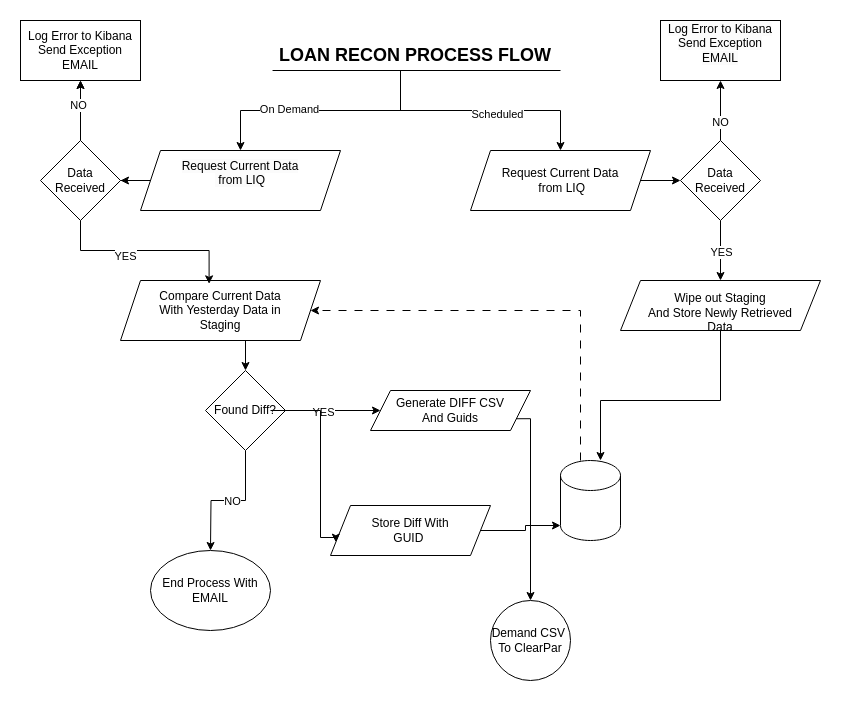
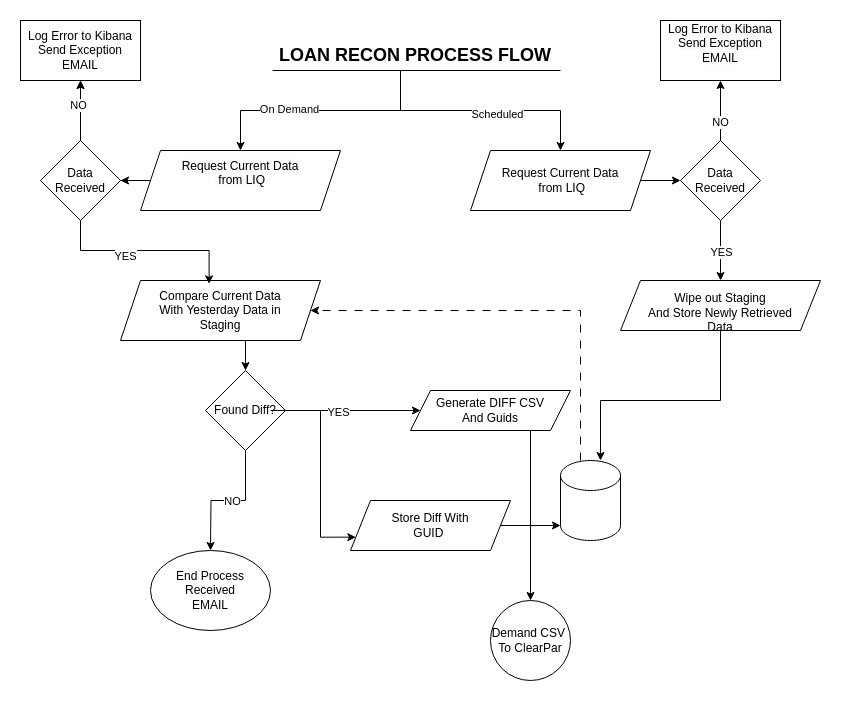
(451, 411) -> (491, 411)
(411, 531) -> (431, 526)
(211, 591) -> (211, 591)
